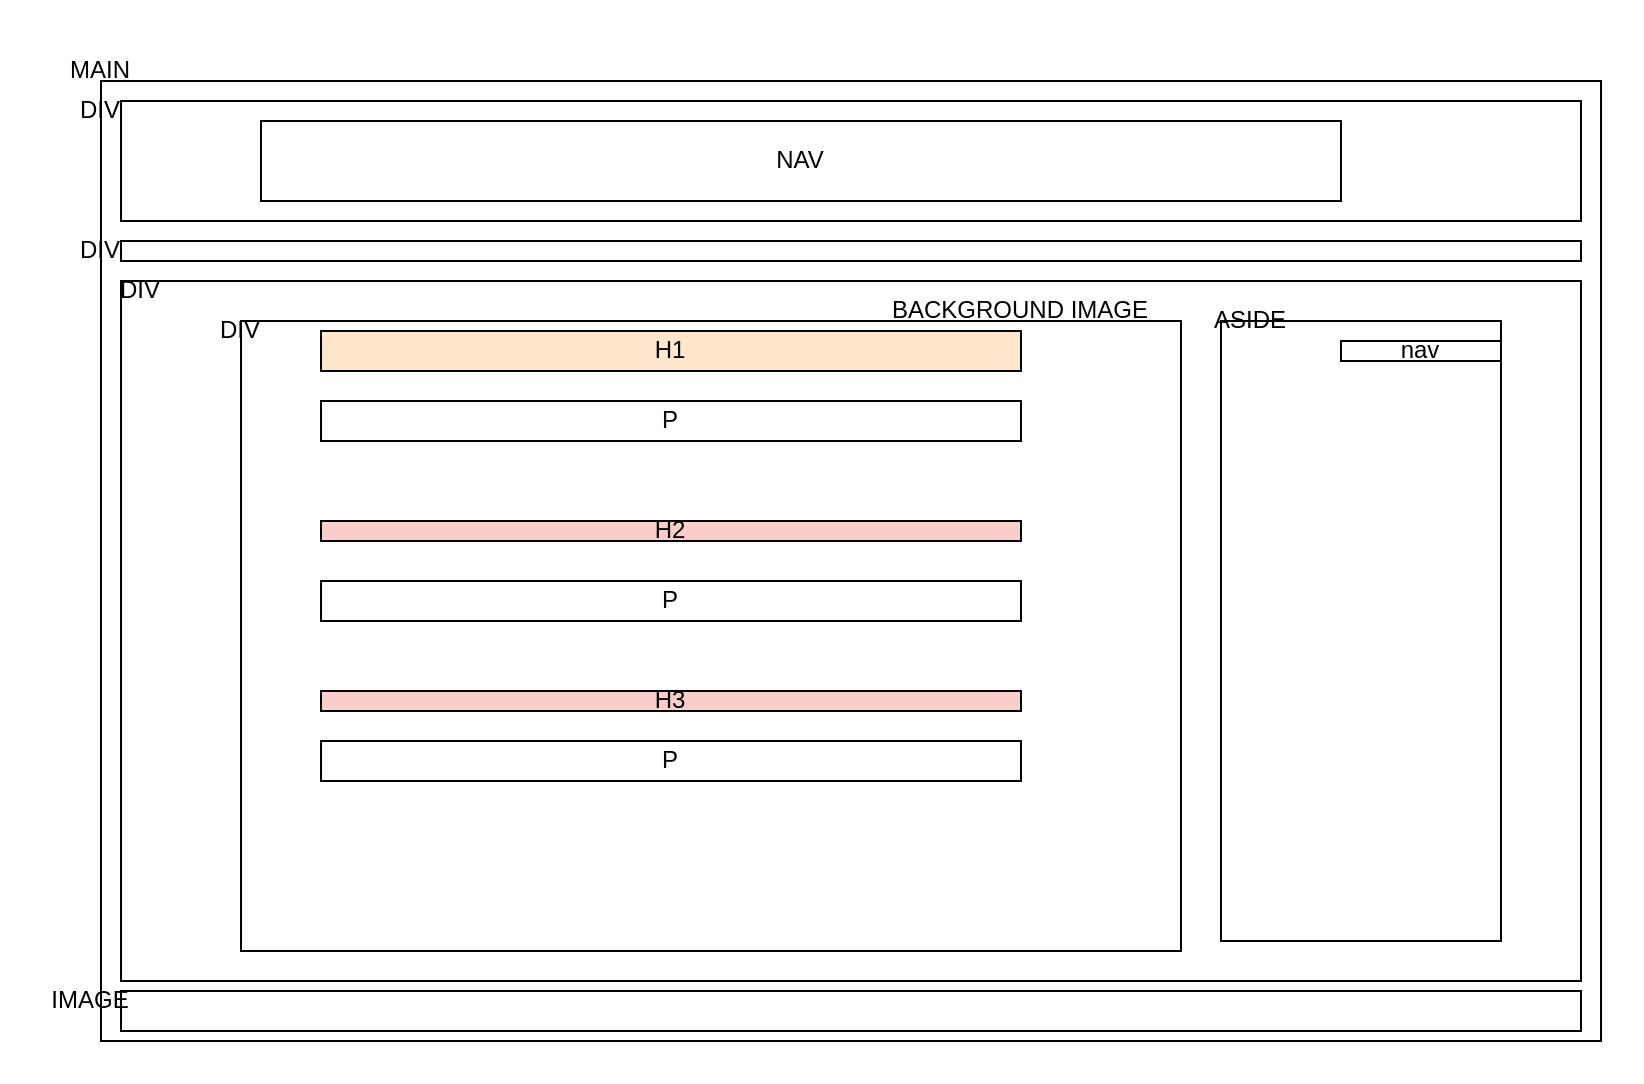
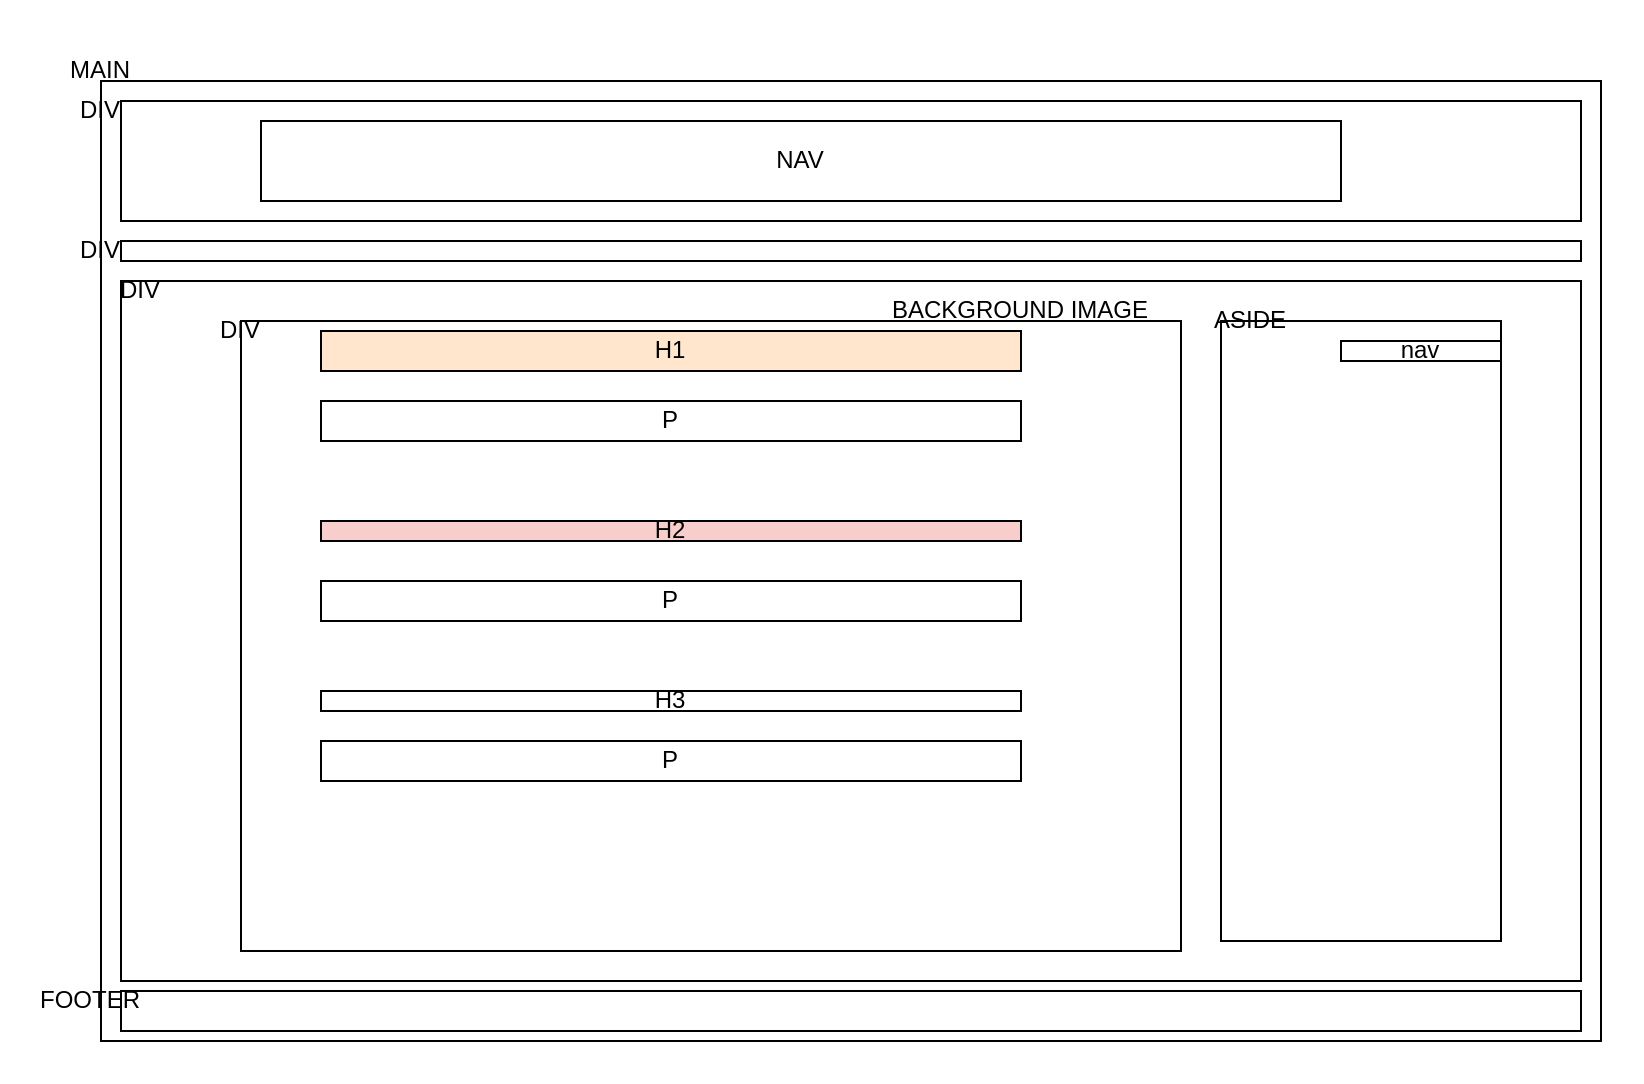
(671, 701) -> (671, 701)
(91, 1001) -> (91, 1001)
